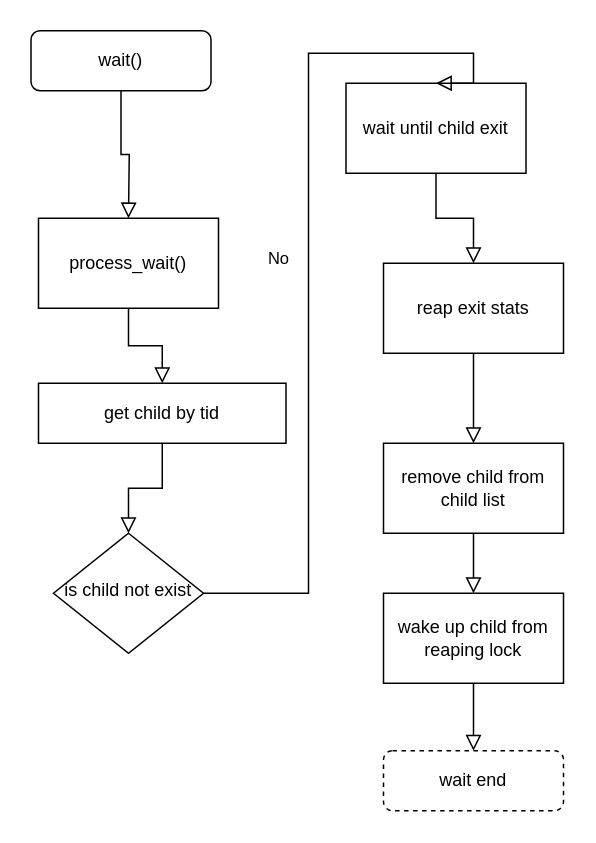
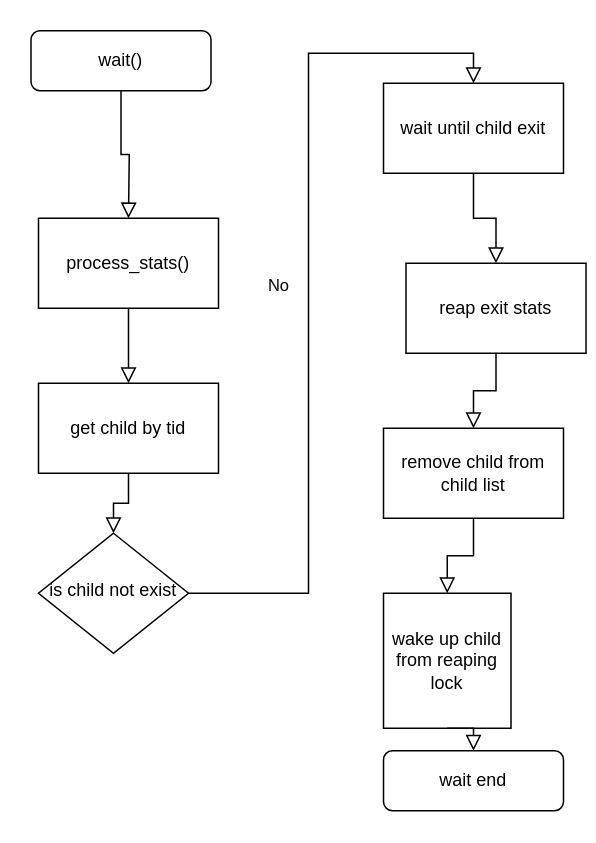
(436, 128) -> (473, 128)
(128, 263) -> (128, 263)
(473, 308) -> (496, 308)
(162, 413) -> (128, 428)
(473, 488) -> (473, 473)
(128, 593) -> (113, 593)
(473, 638) -> (447, 661)
(473, 781) -> (473, 781)
